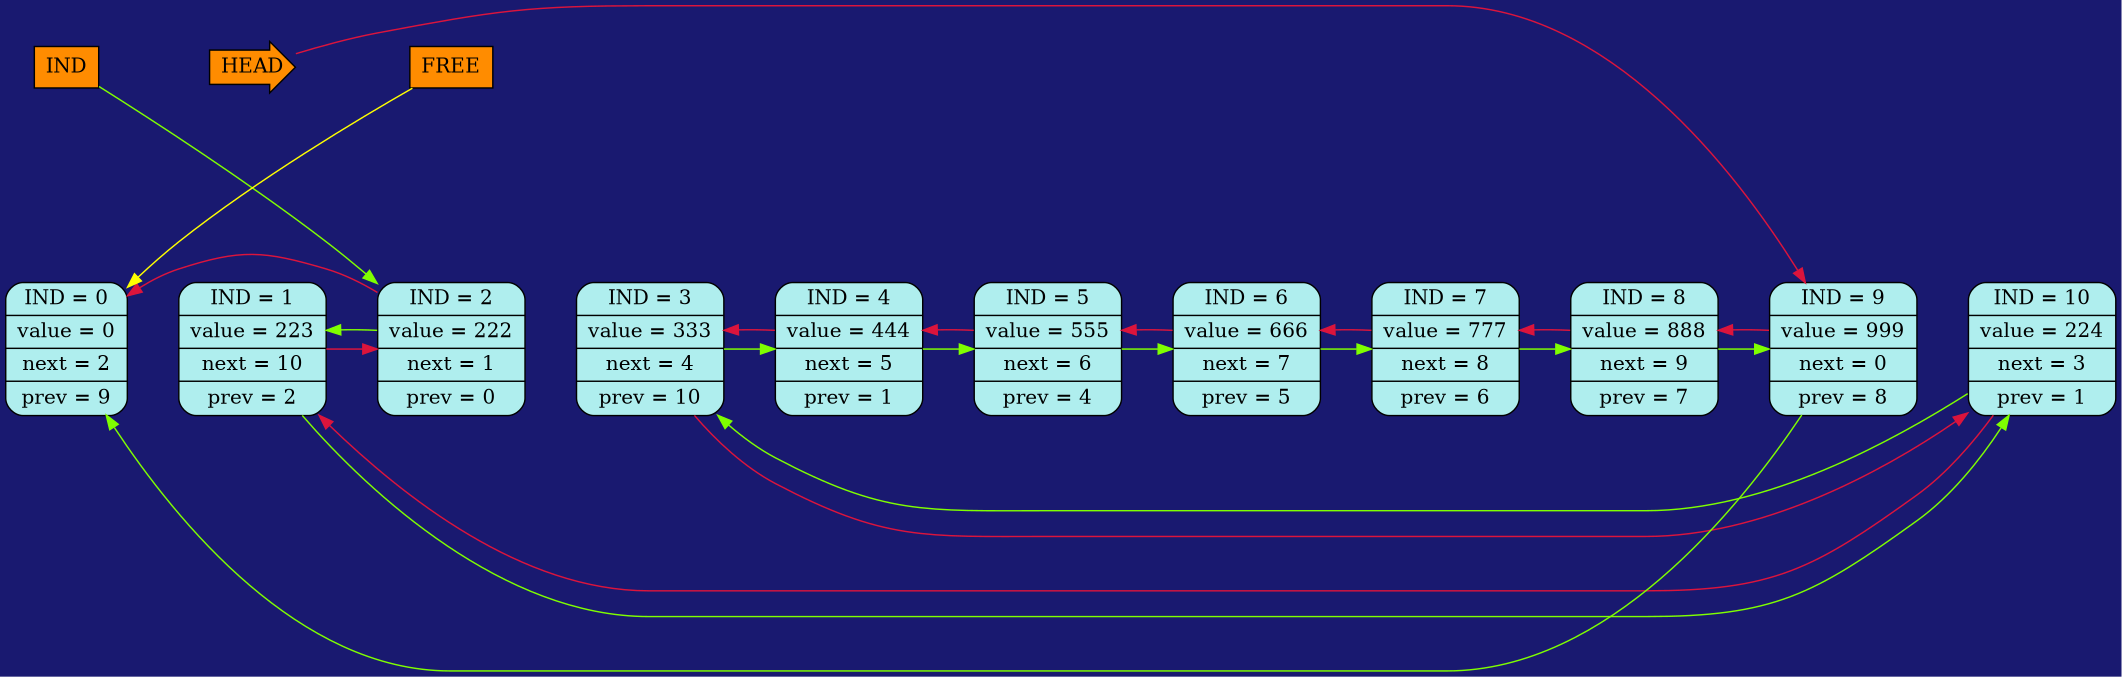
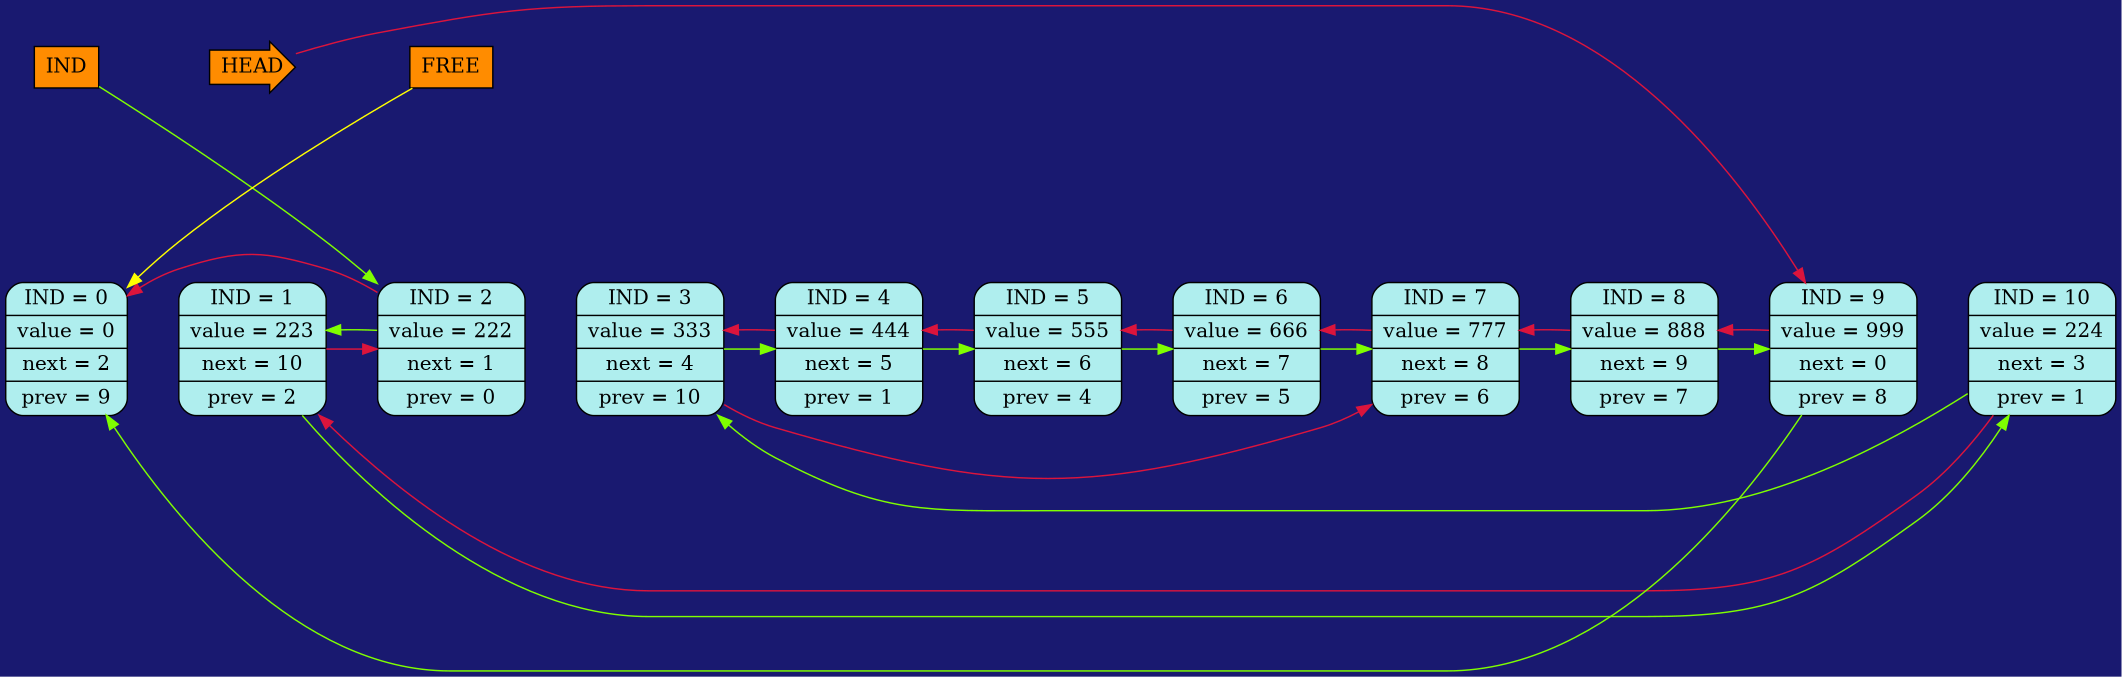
(1320, 536) -> (1041, 478)
